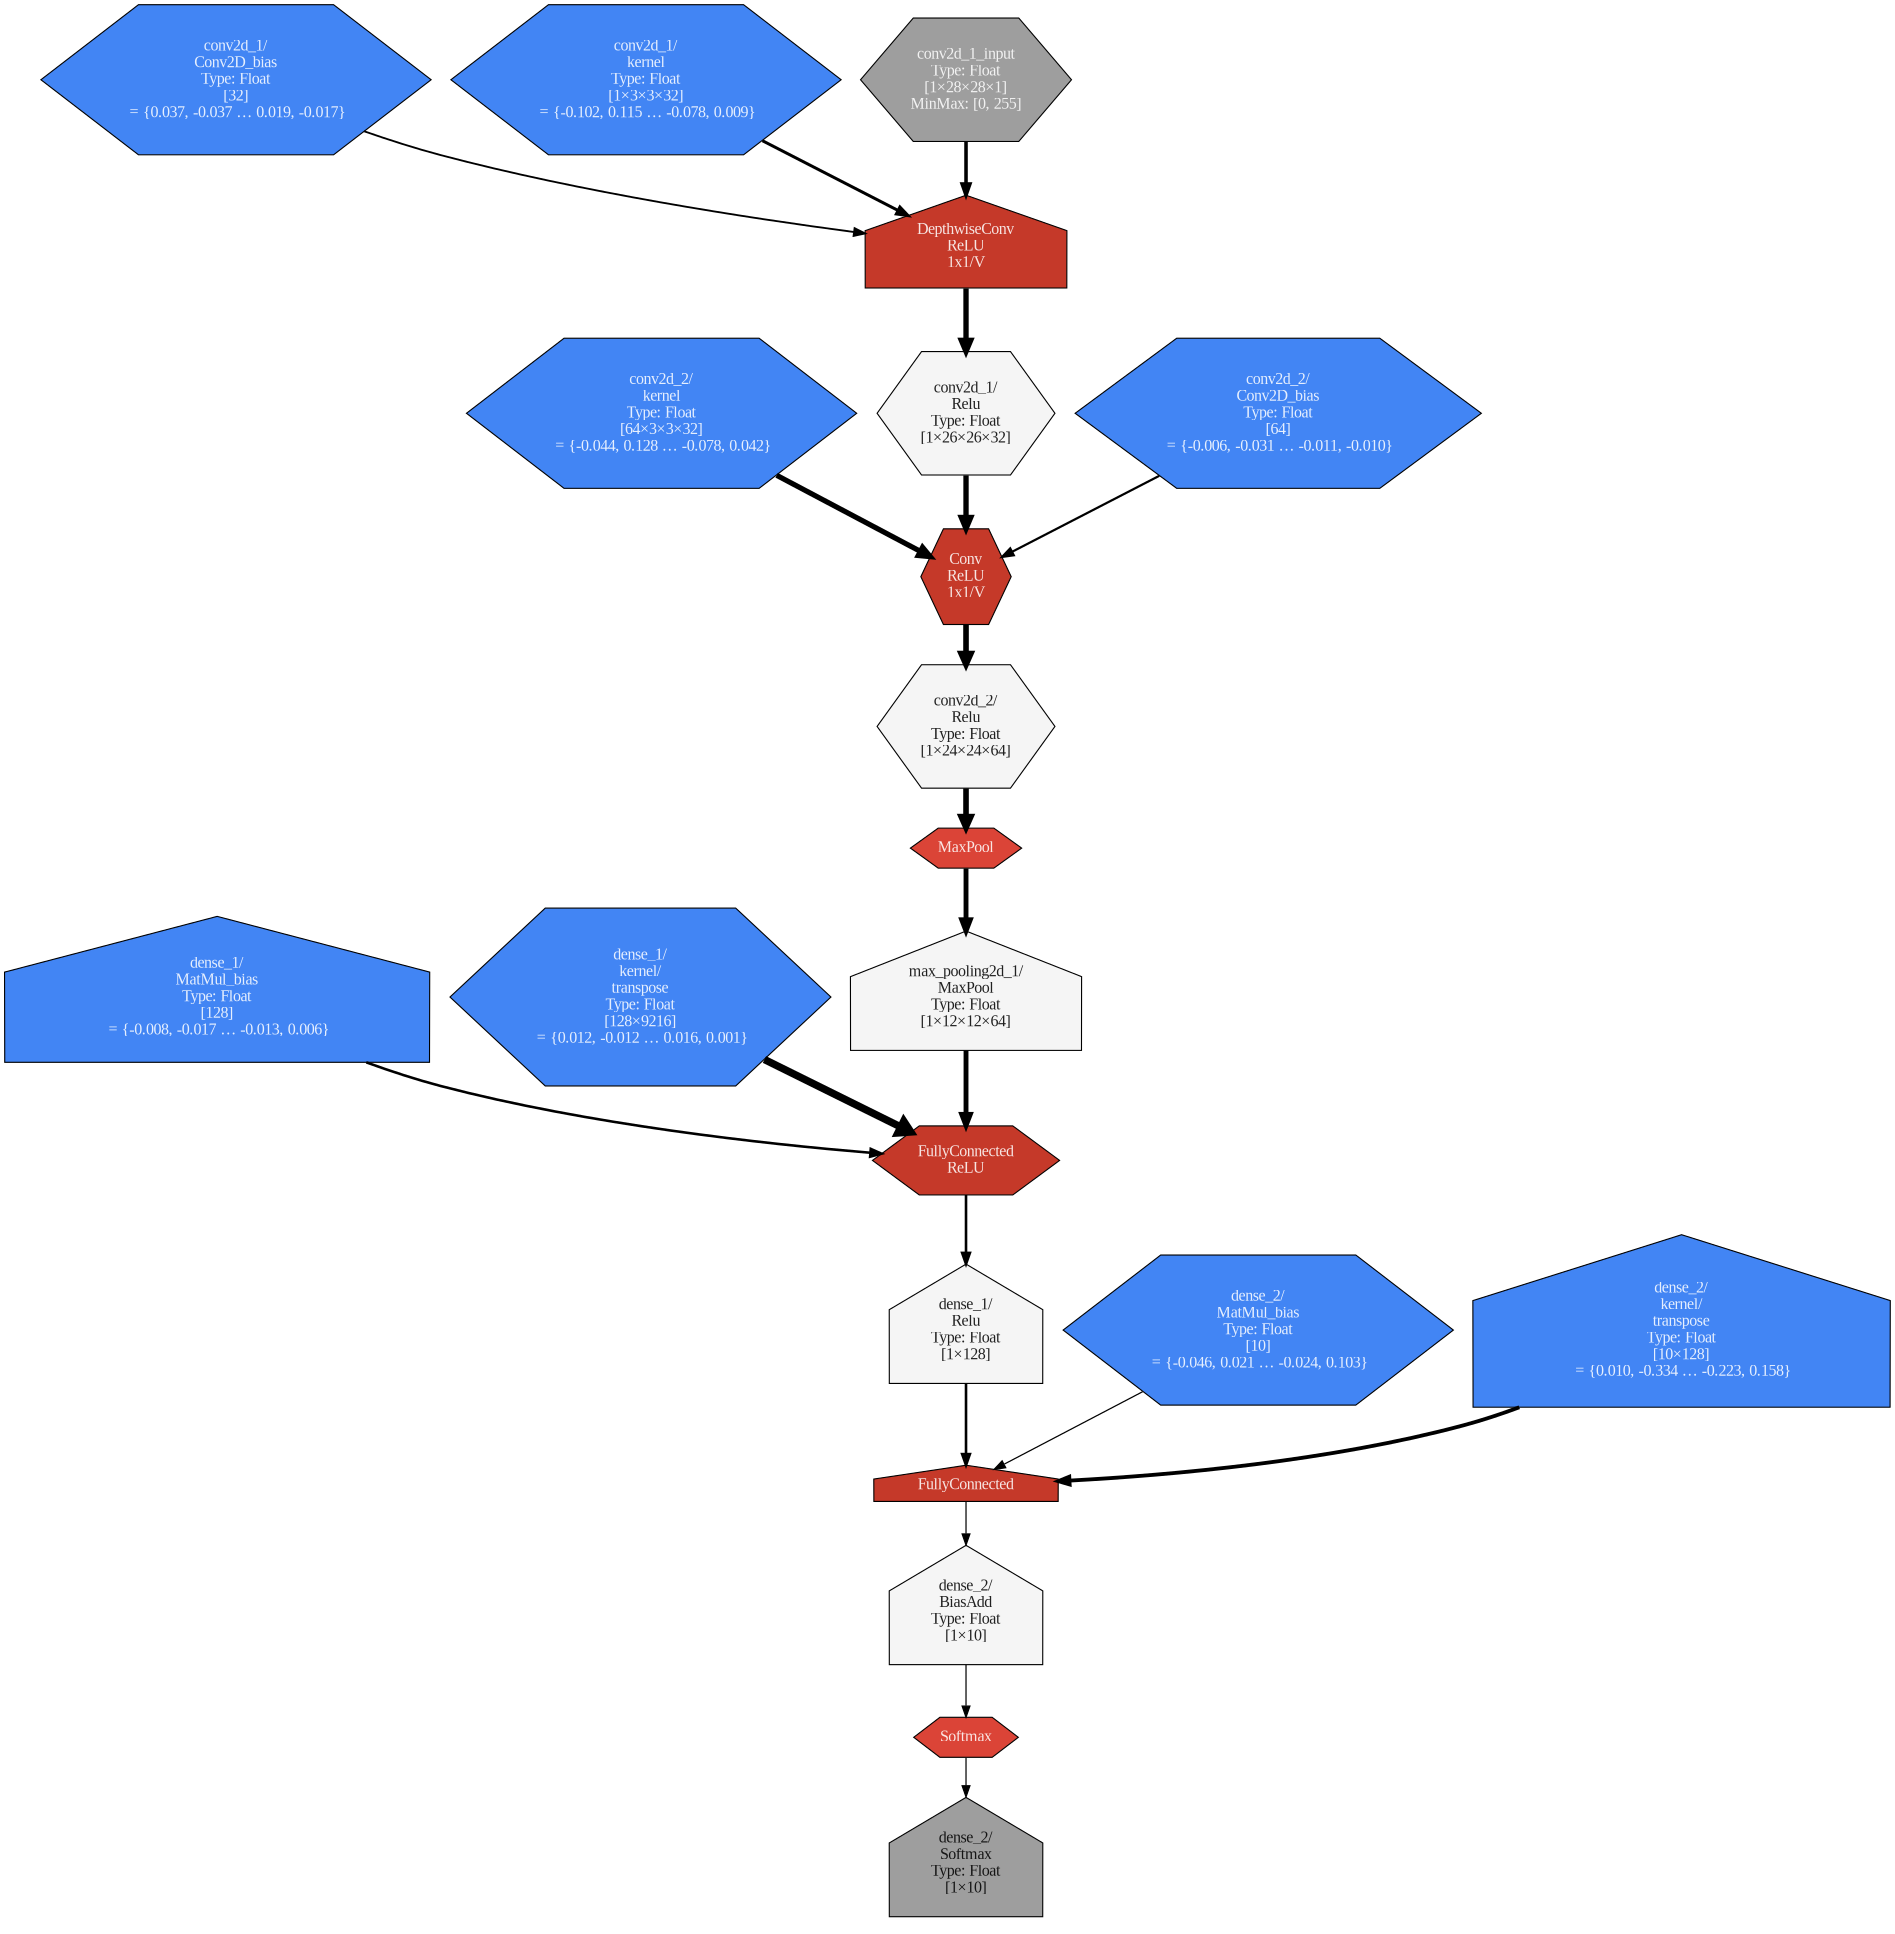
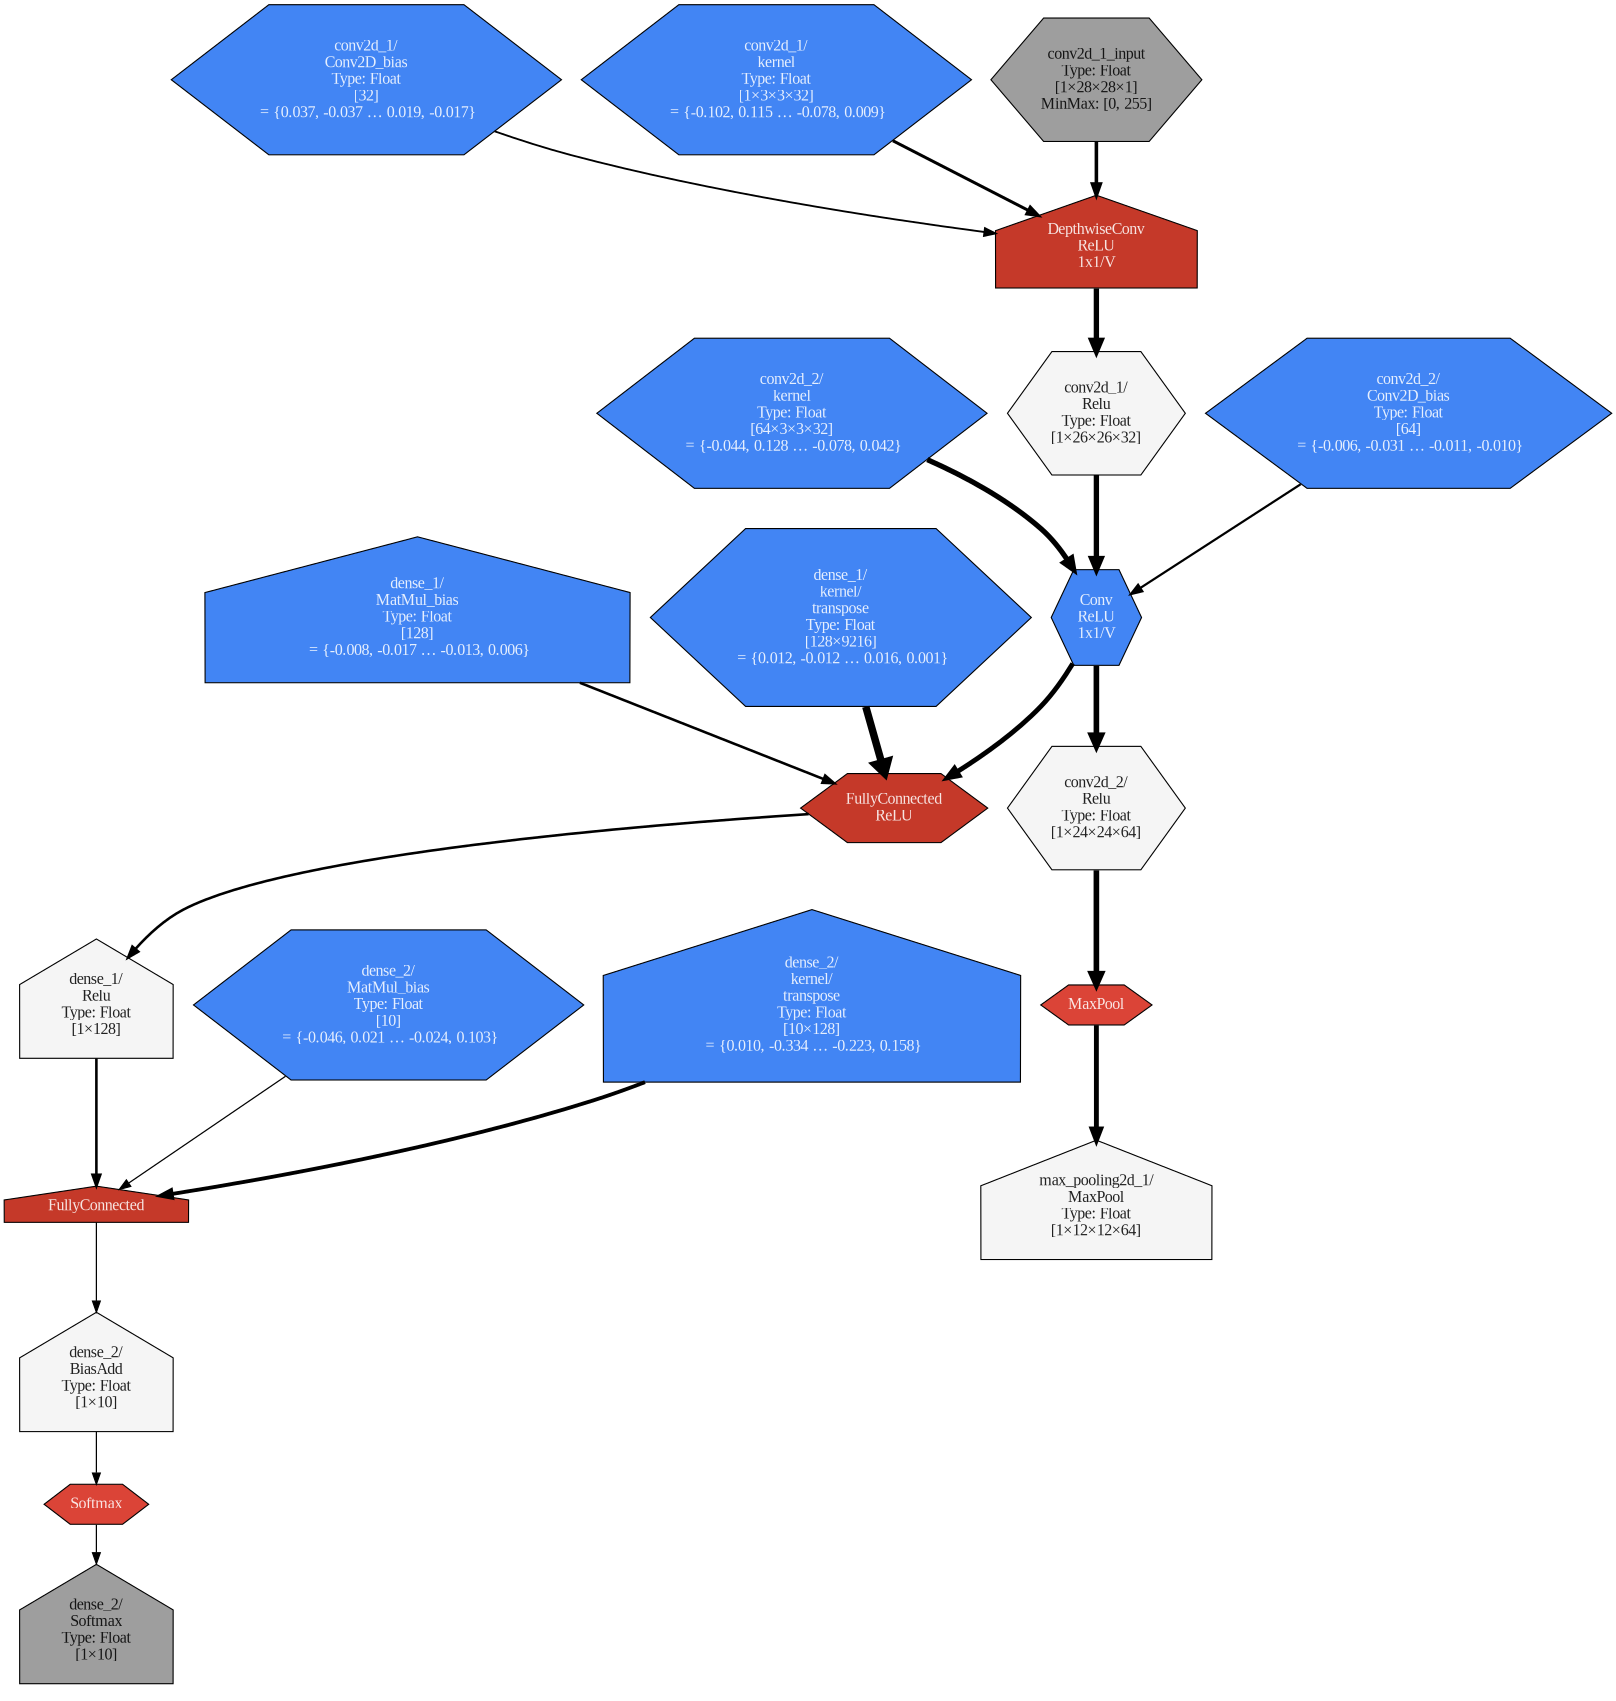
(966, 80) -> (1096, 80)
(966, 577) -> (1096, 617)
(966, 1082) -> (1022, 725)
